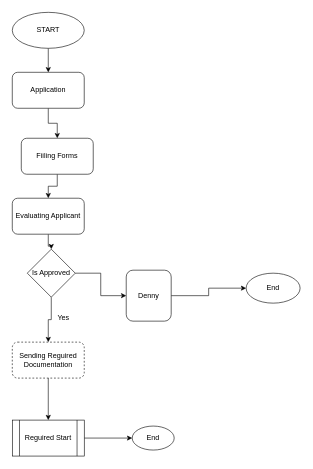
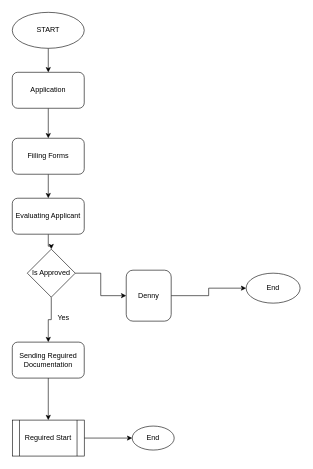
(57, 156) -> (48, 156)
(48, 360) -> (48, 360)
